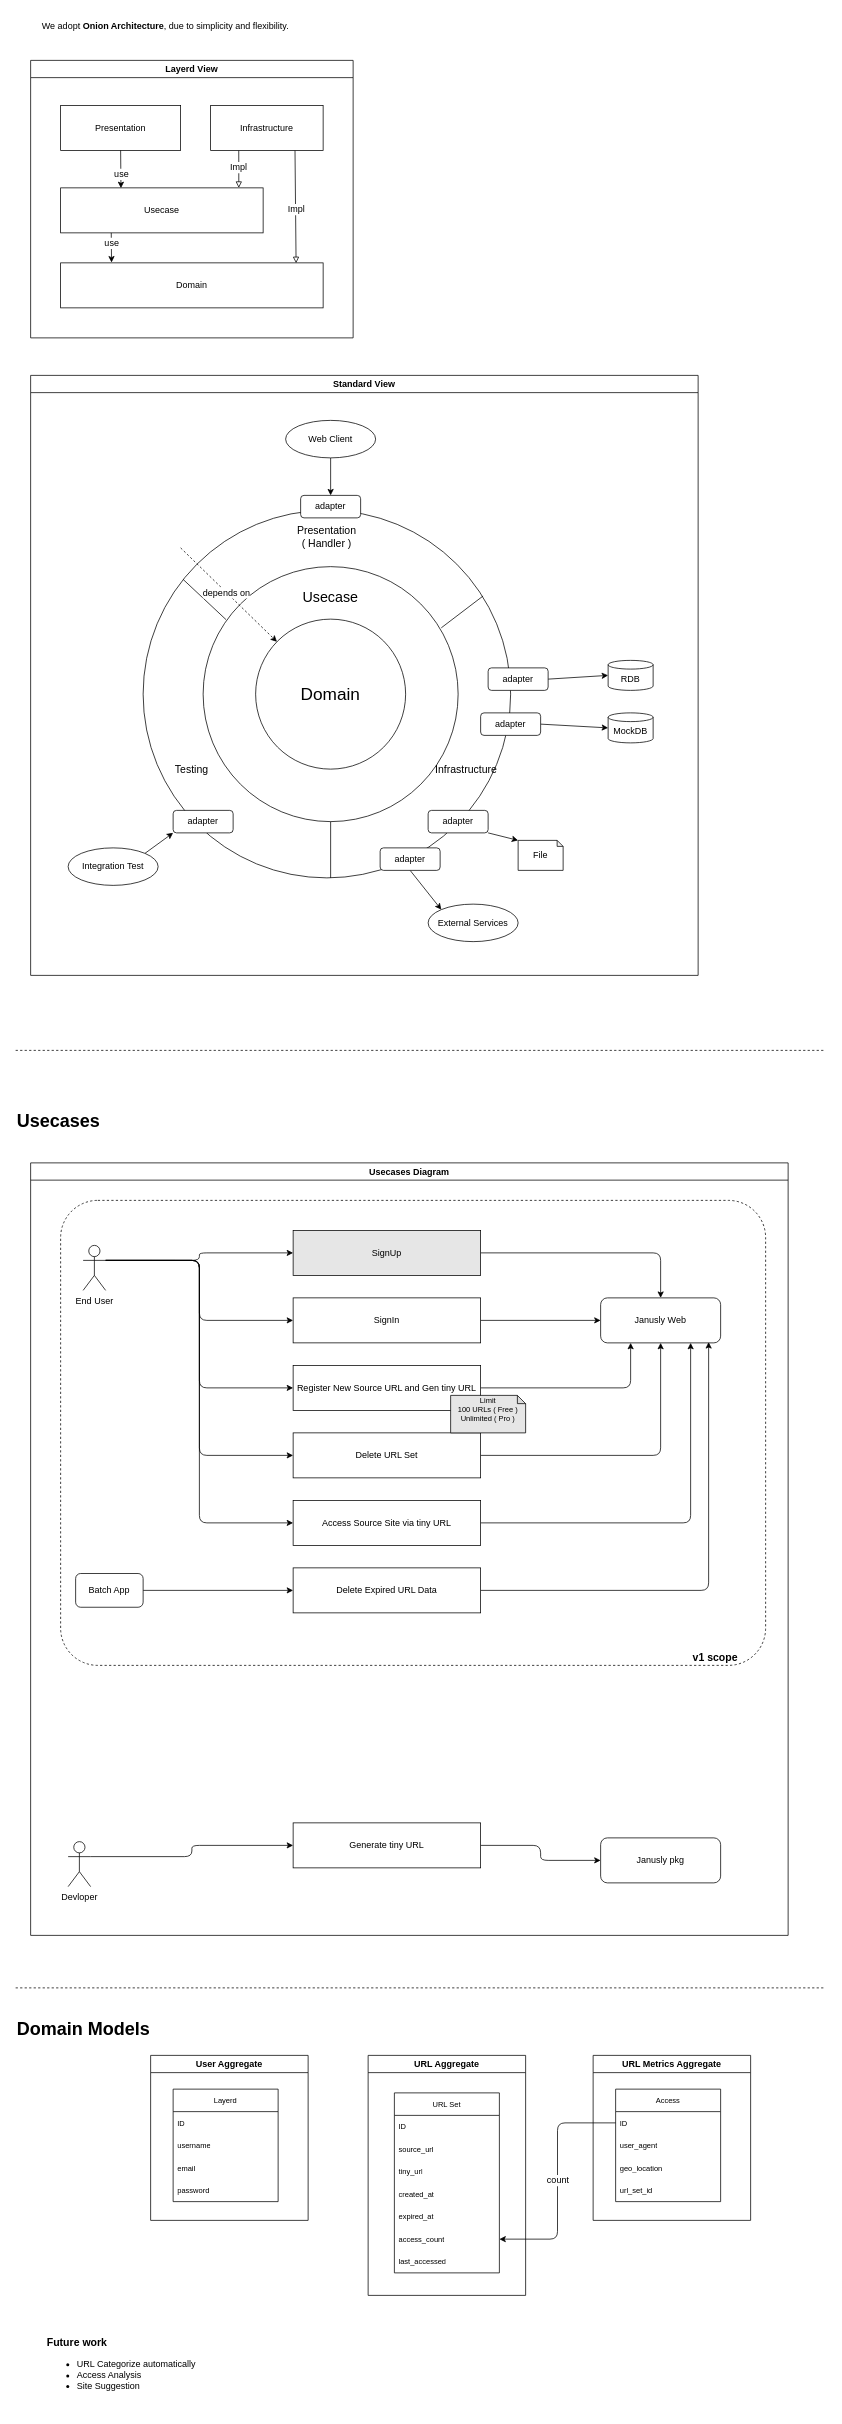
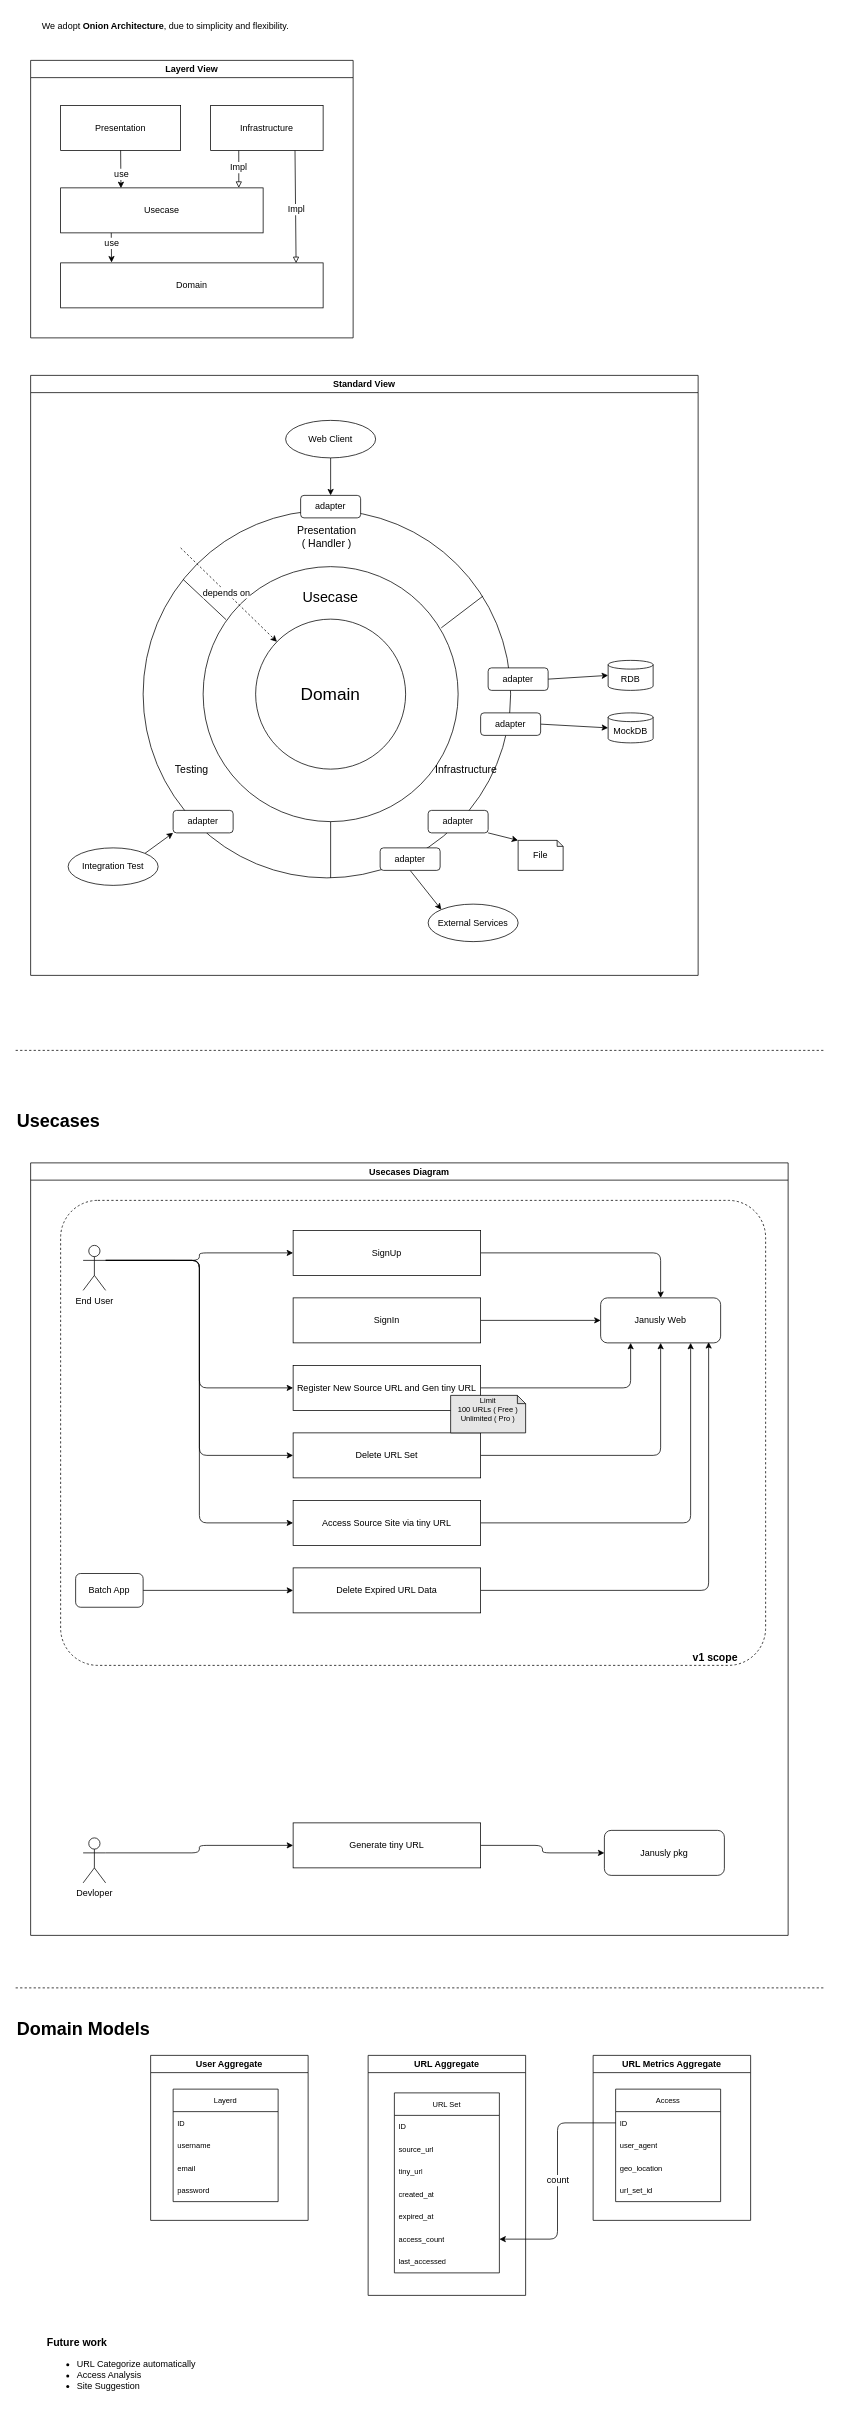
(387, 1253) -> (387, 1253)
(245, 1320) -> none
(660, 1860) -> (664, 1853)
(79, 1864) -> (94, 1860)
